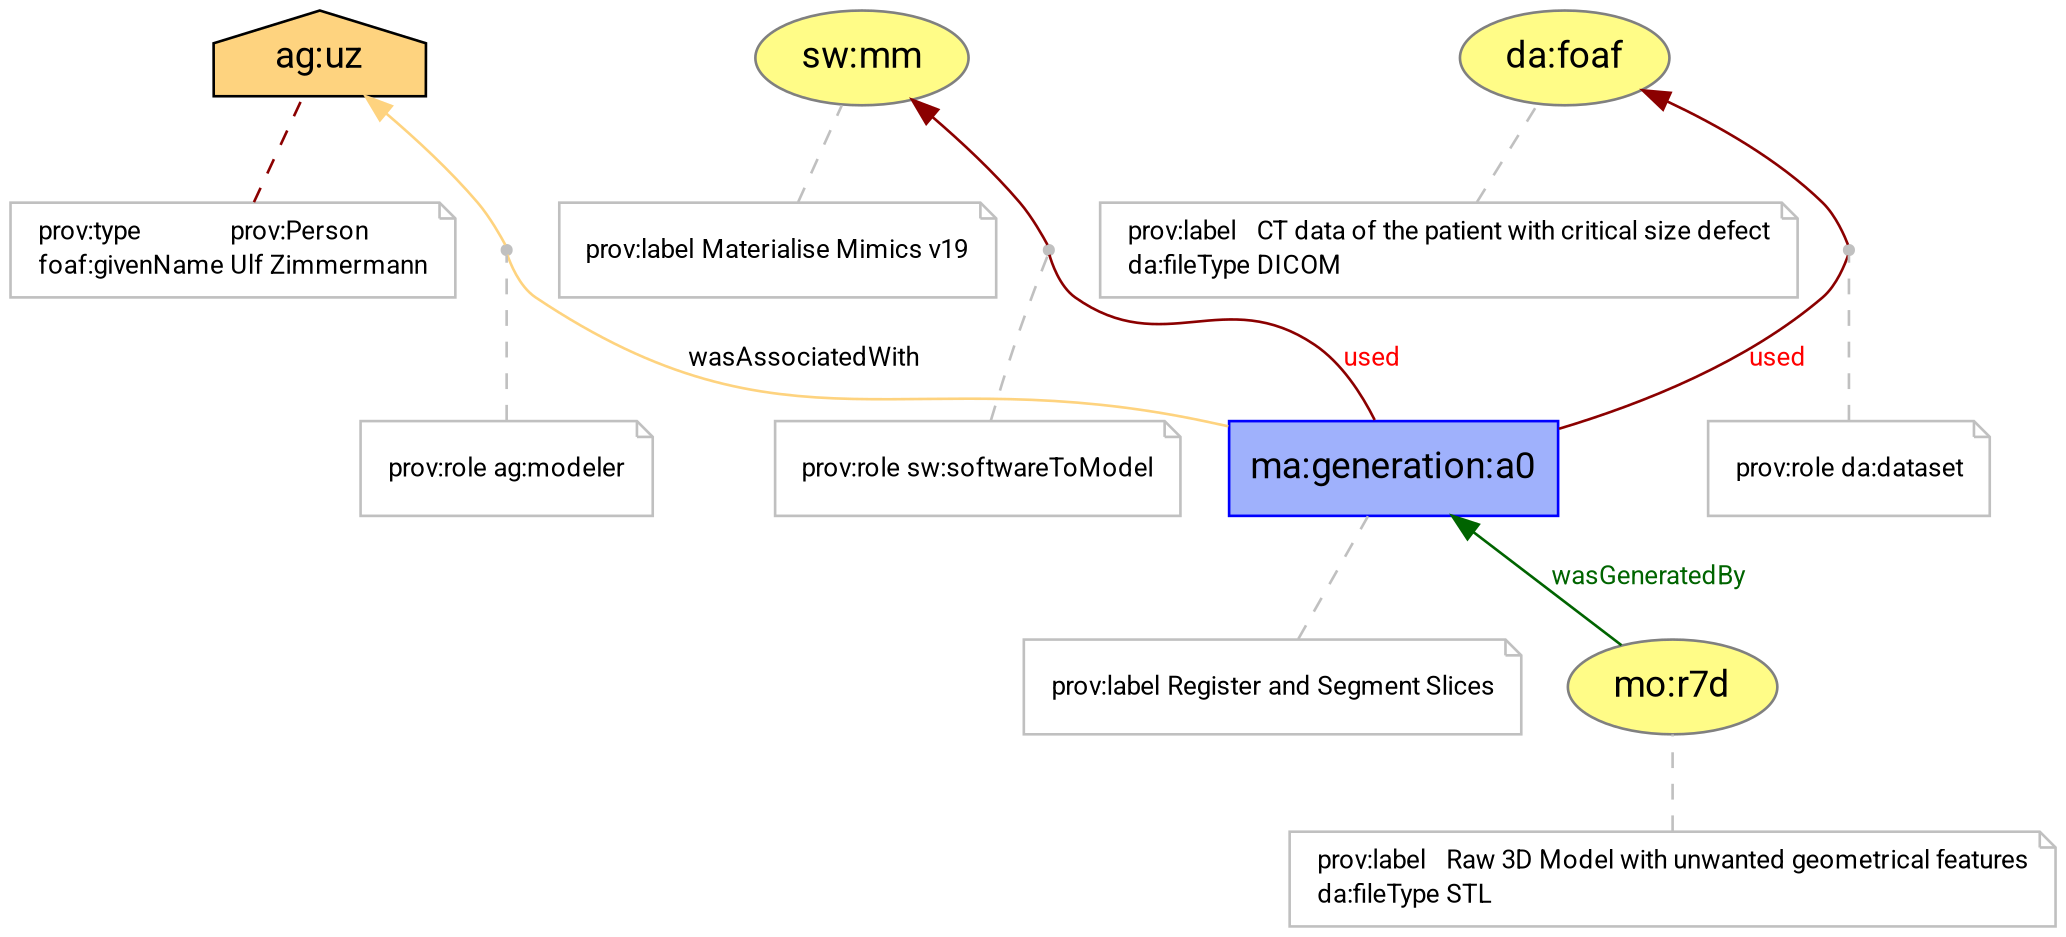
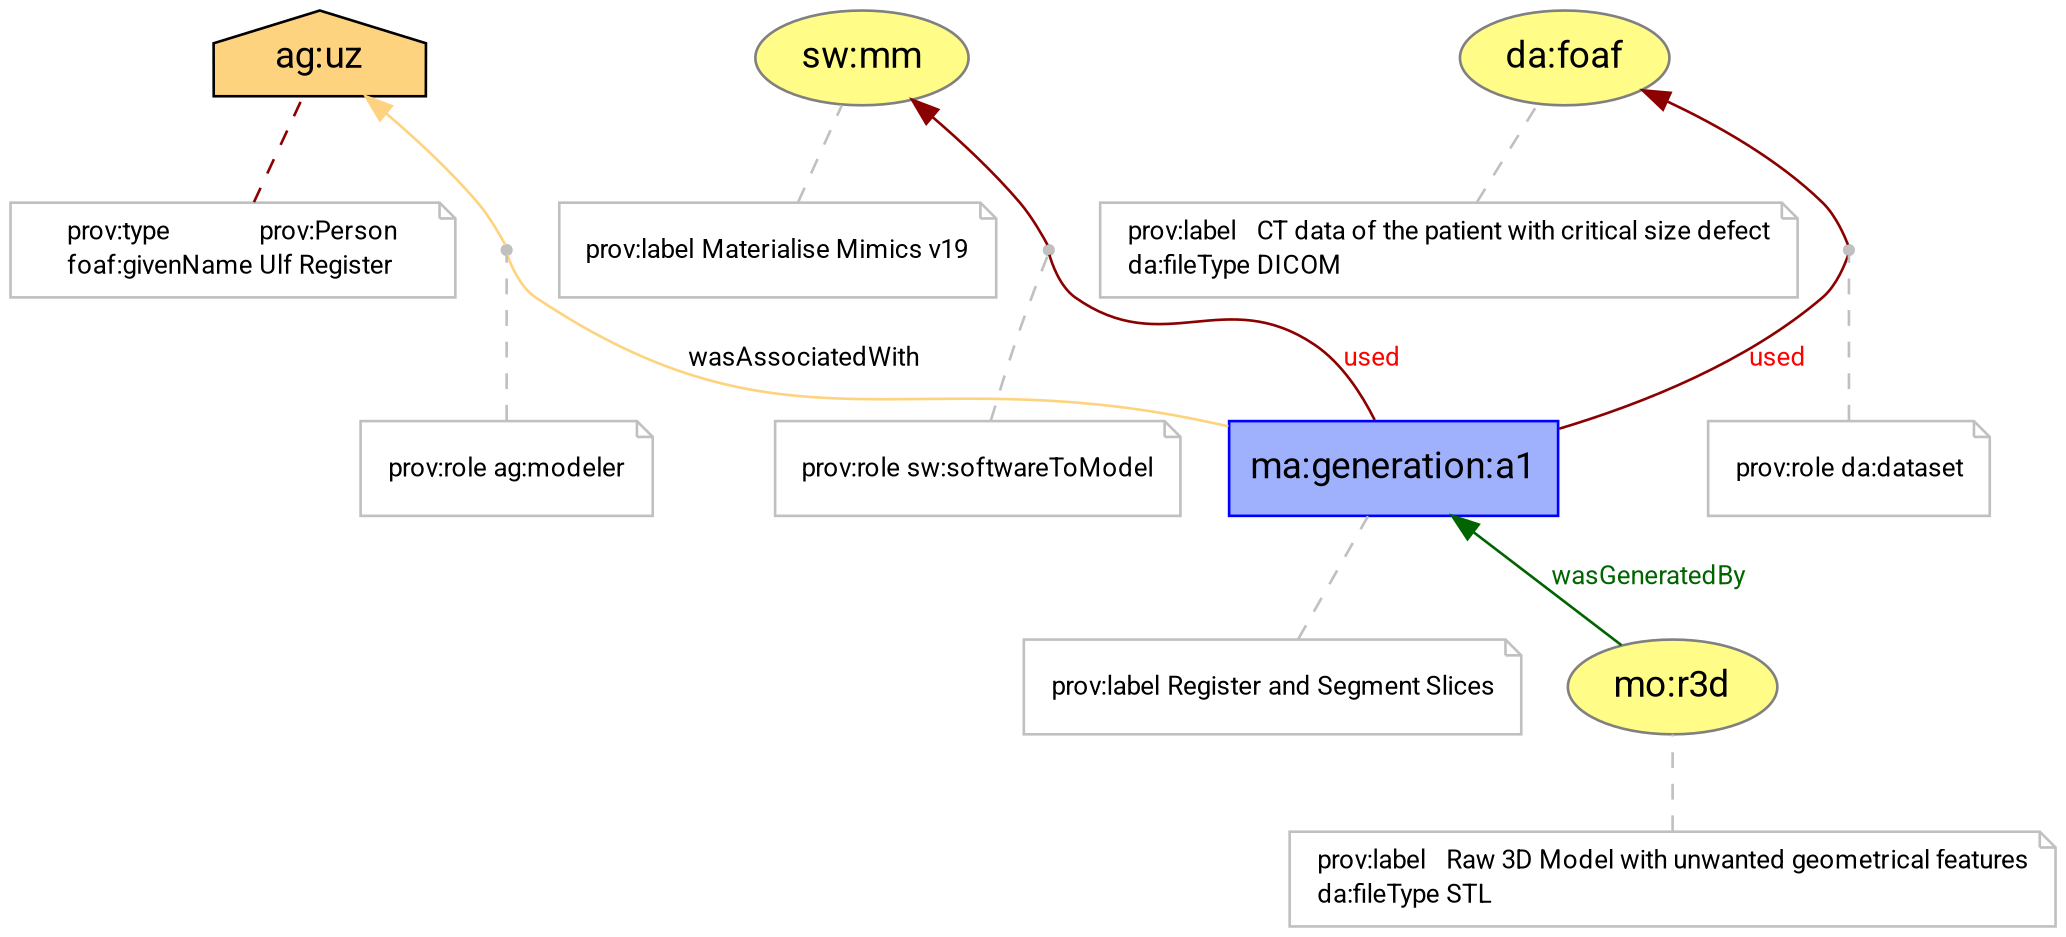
(330, 266) -> (328, 266)
(1394, 468) -> (1394, 468)
(1673, 687) -> (1673, 687)
